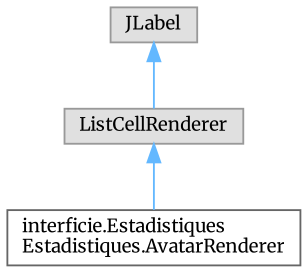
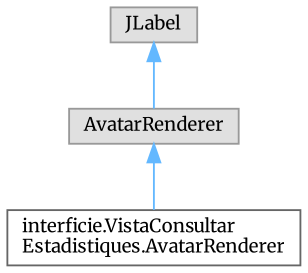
(154, 126) -> (154, 126)
(154, 238) -> (154, 238)
